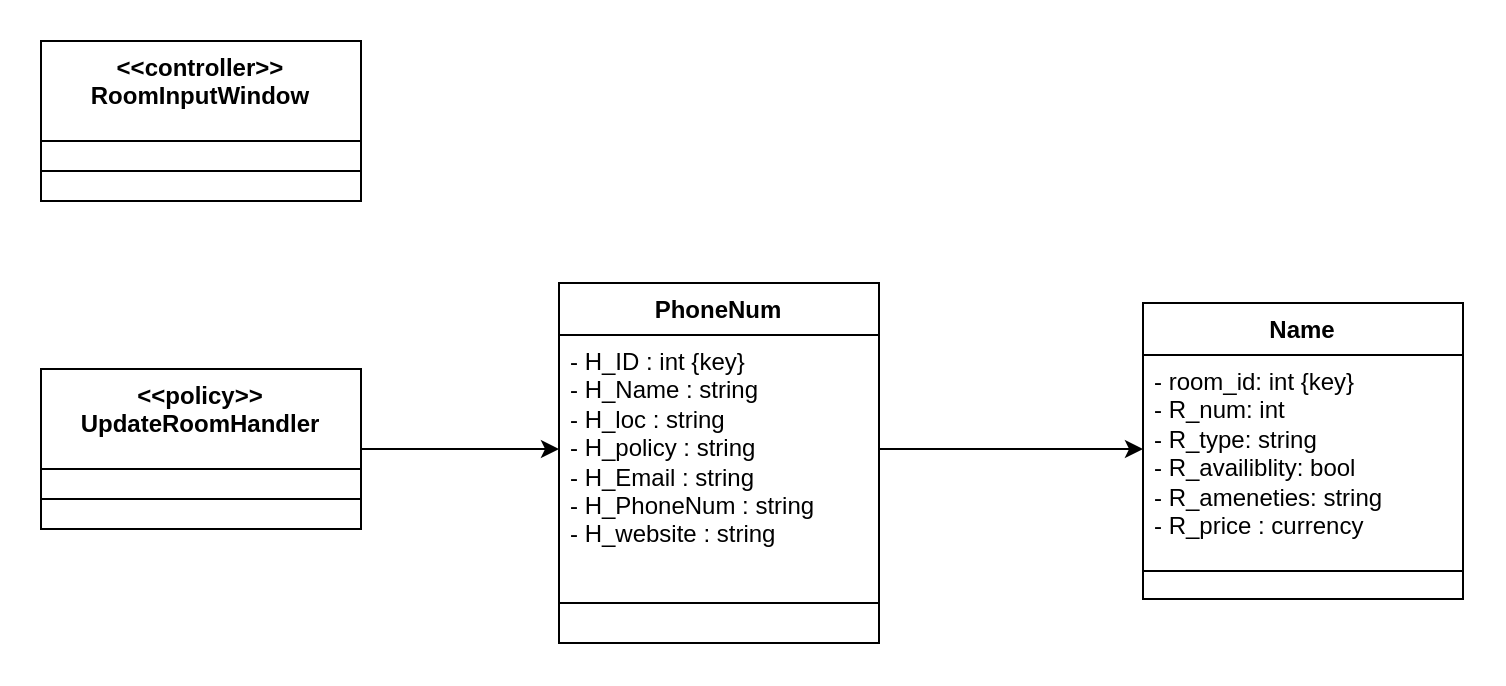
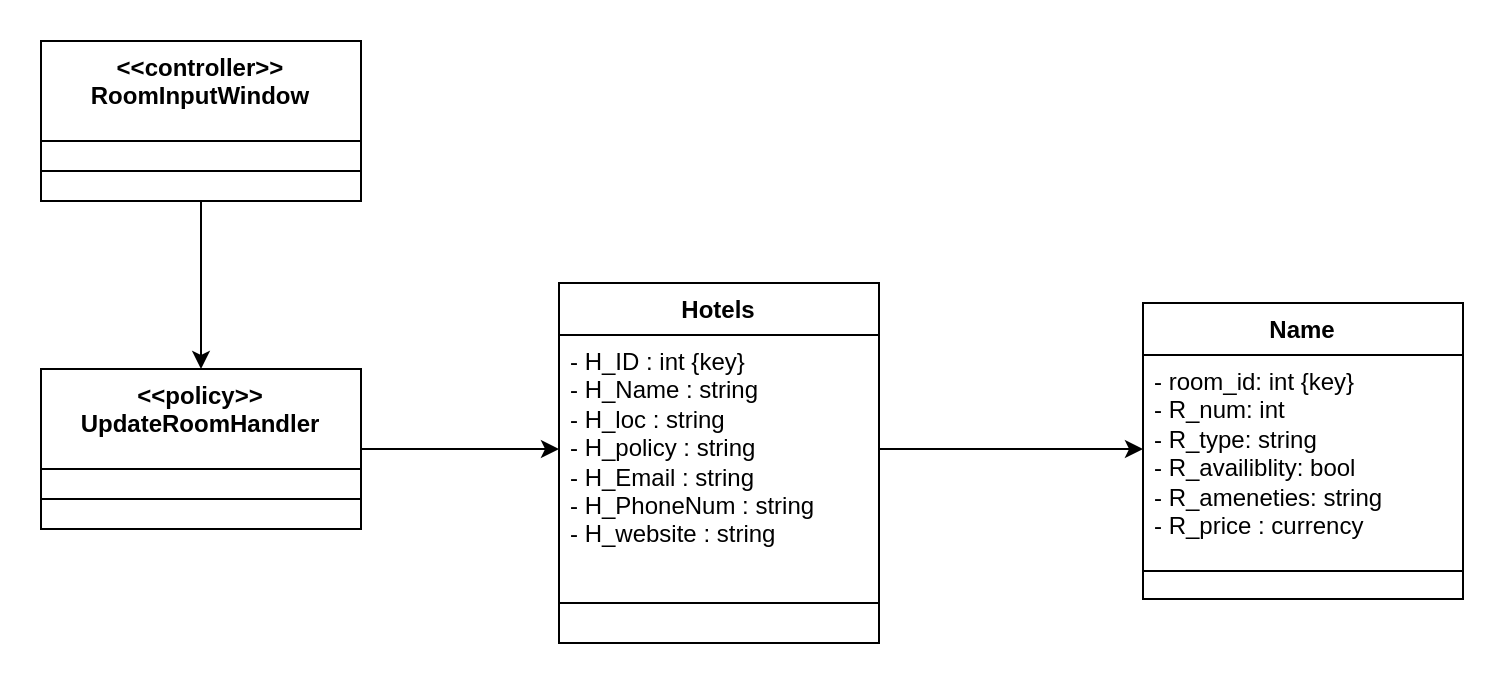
none -> (201, 280)
(719, 311) -> (719, 311)
